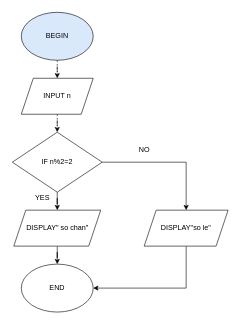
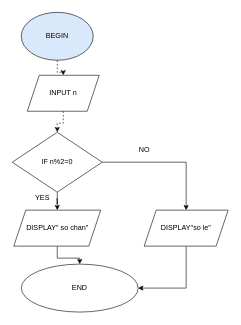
(57, 96) -> (63, 93)
(57, 162) -> (57, 162)
(57, 288) -> (80, 288)
